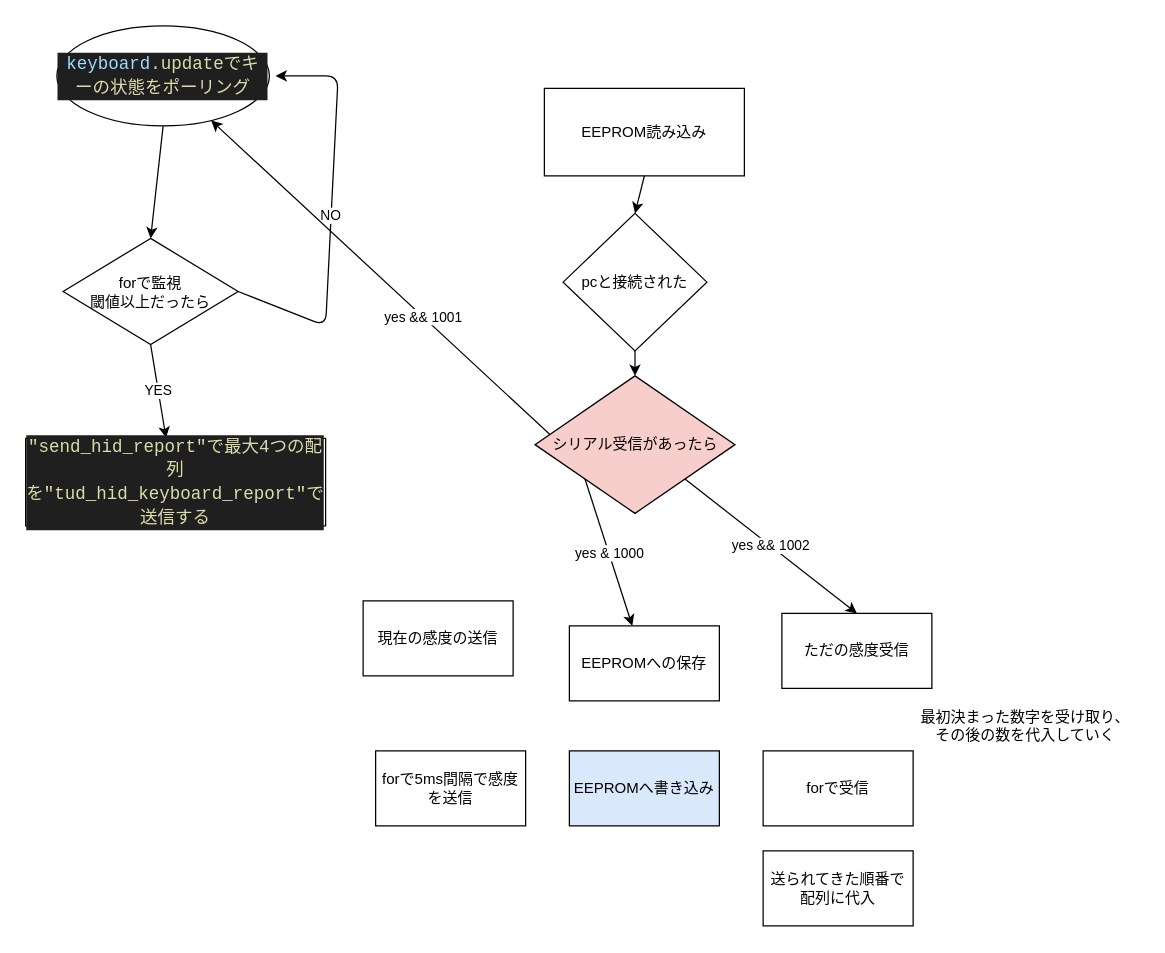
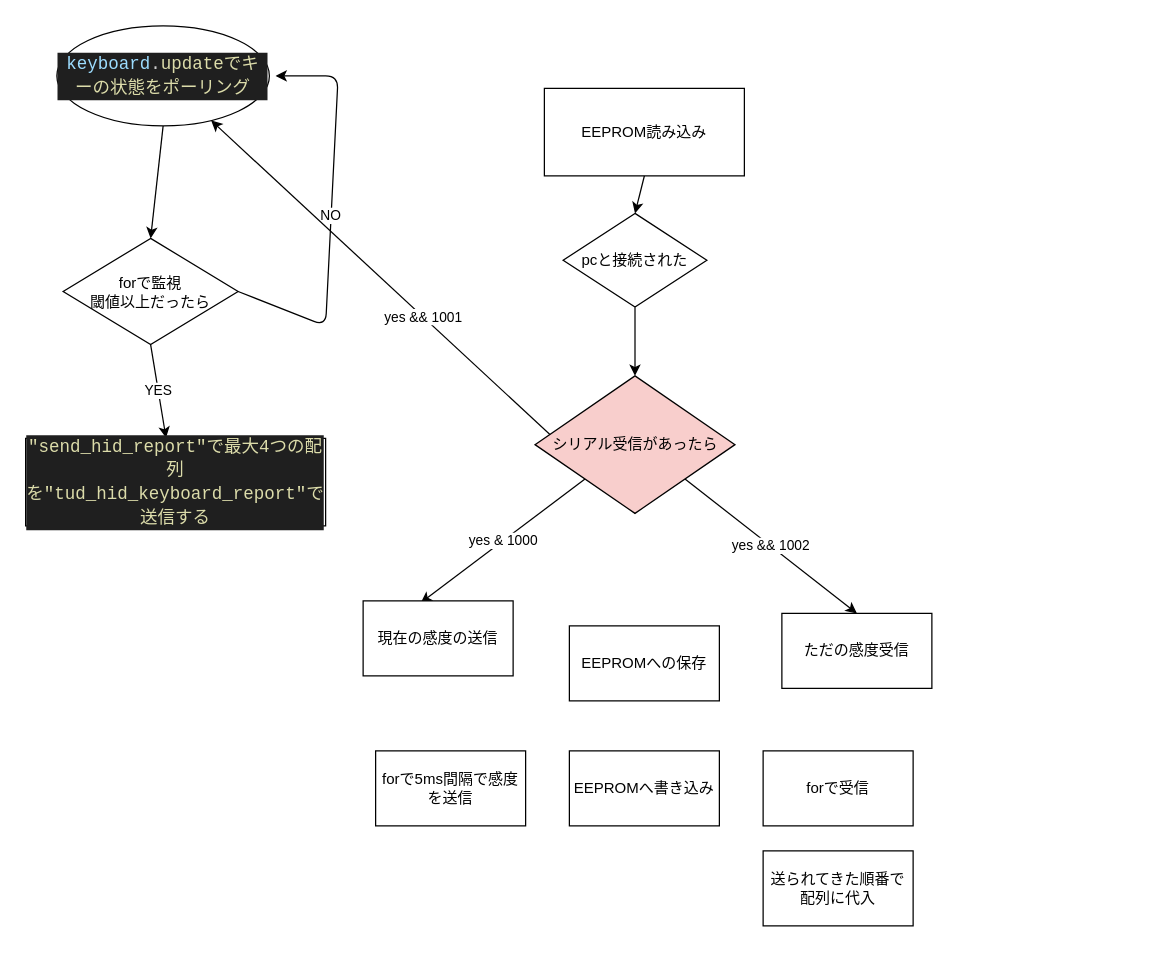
(635, 282) -> (635, 260)
(607, 548) -> (507, 537)
(1026, 726) -> none
(644, 788) -> (644, 788)
